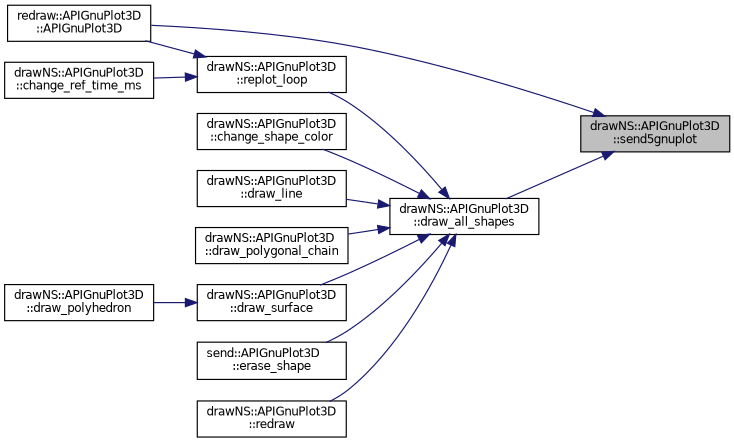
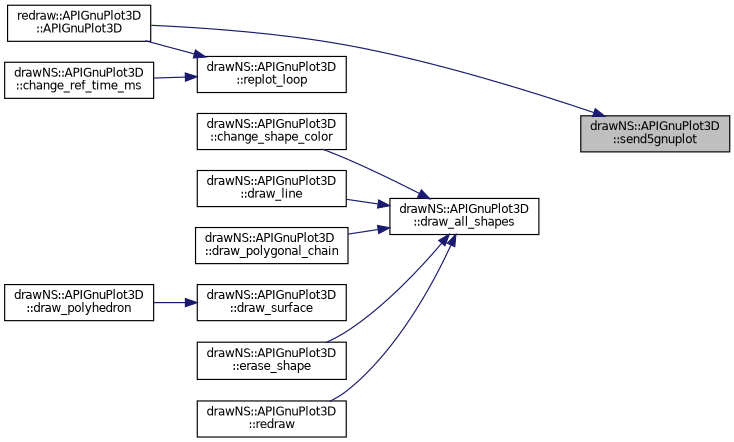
(390, 135) -> none
(554, 178) -> none
(370, 263) -> none
(272, 361) -> (272, 361)
